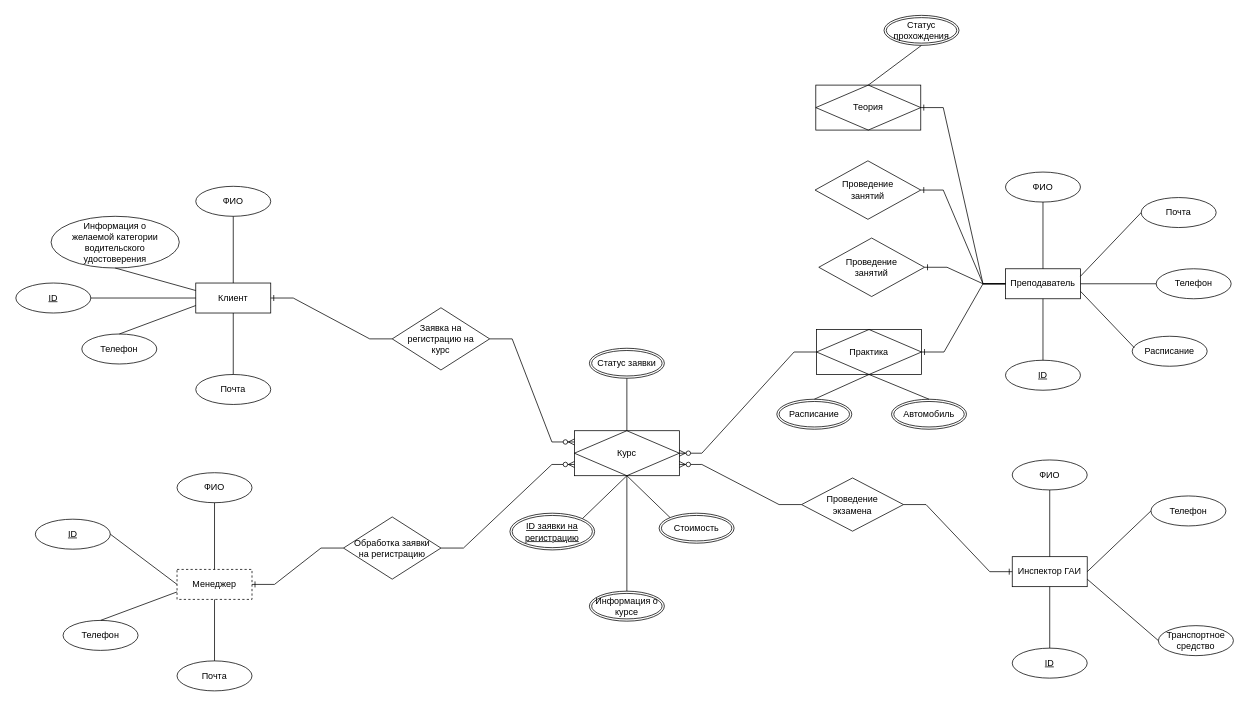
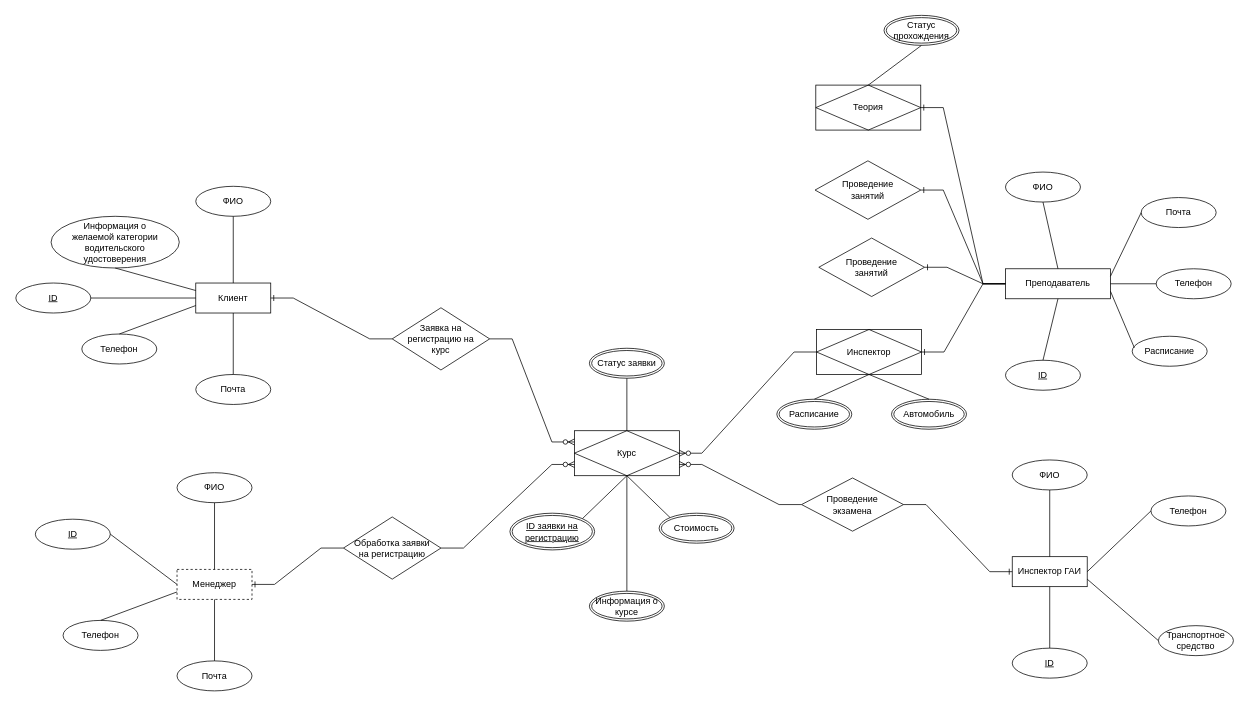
(1043, 284) -> (1058, 284)
(869, 352) -> (869, 352)
